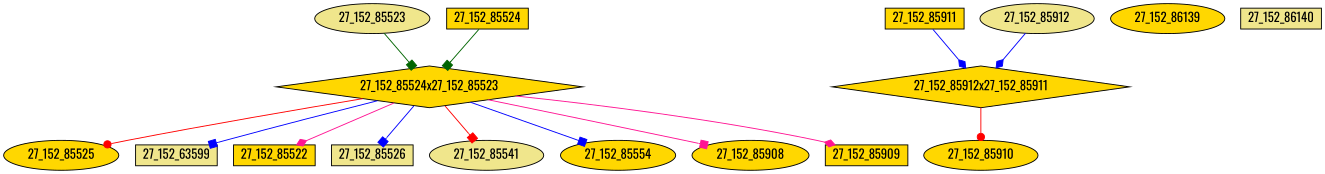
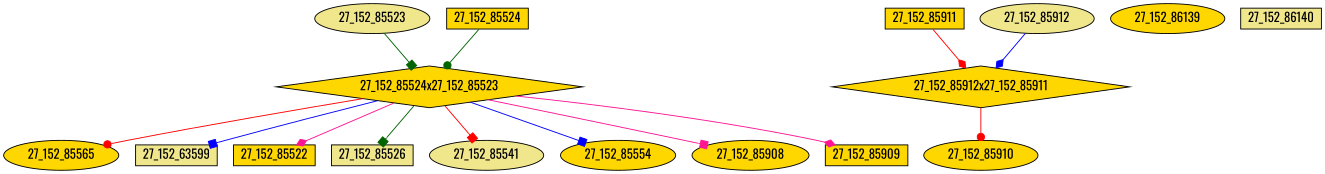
(946, 44) -> (946, 44)
(464, 46) -> (464, 46)
(400, 122) -> (400, 122)
(61, 155) -> (61, 155)
